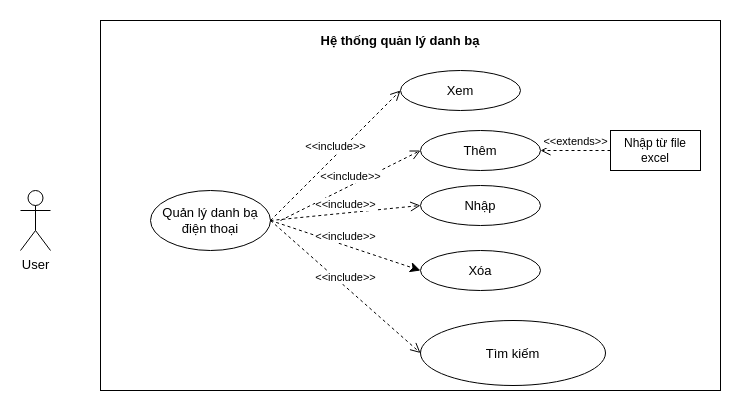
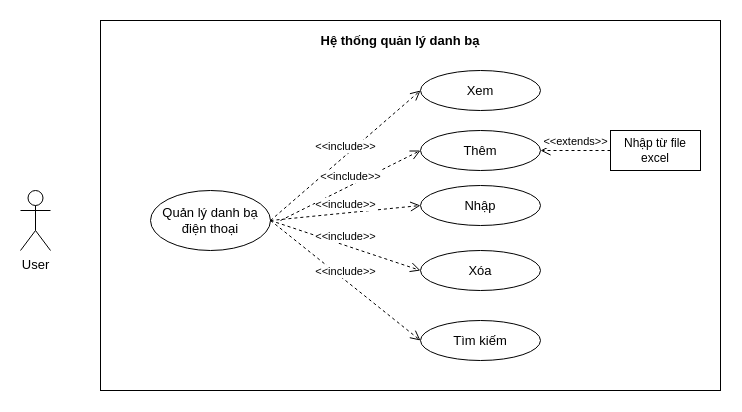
(461, 91) -> (481, 91)
(411, 267) -> (414, 268)
(513, 353) -> (481, 341)
